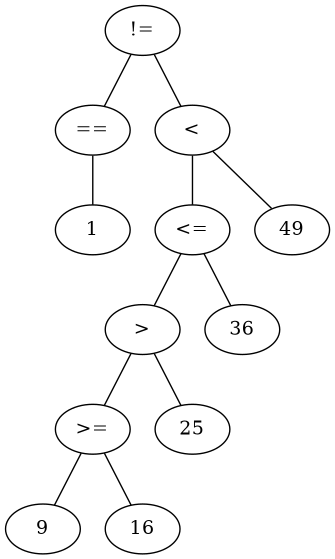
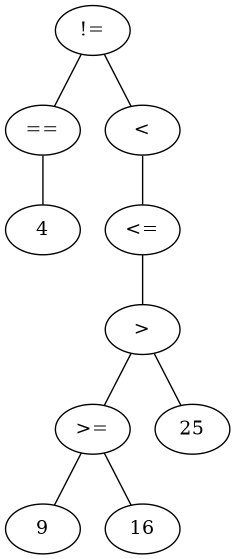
(93, 230) -> (43, 230)
(292, 230) -> none
(242, 330) -> none
